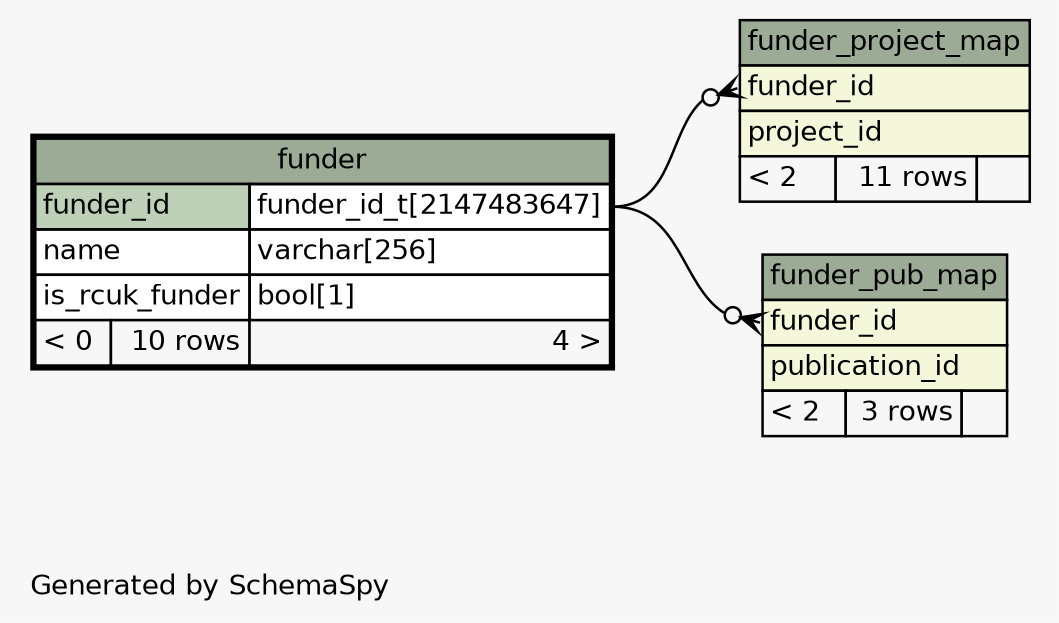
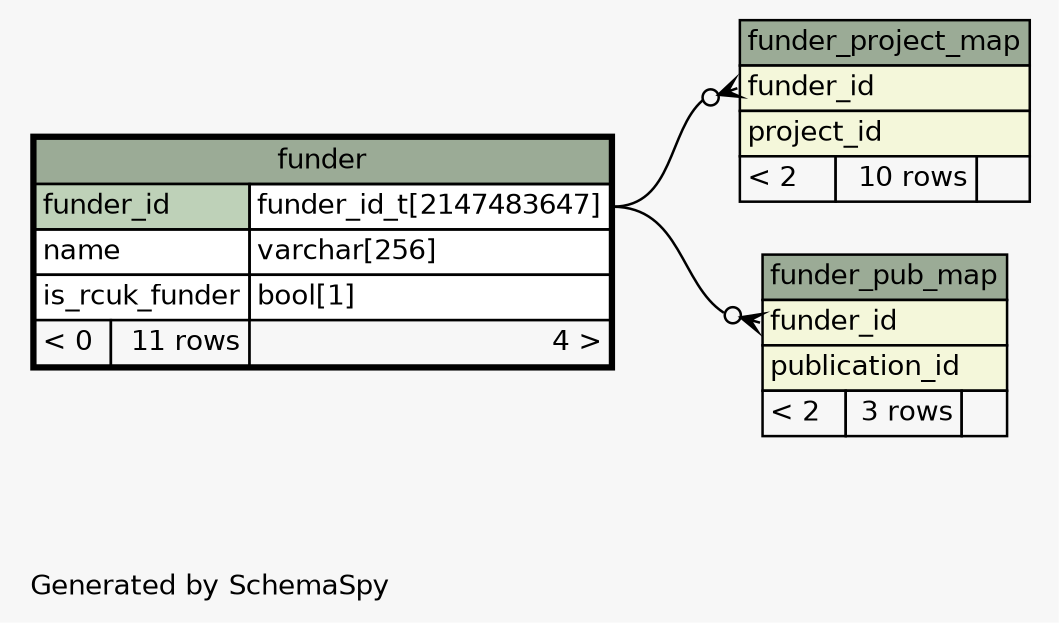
(914, 178) -> (914, 178)
(187, 342) -> (187, 342)
